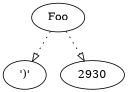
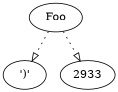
(92, 75) -> (88, 75)
